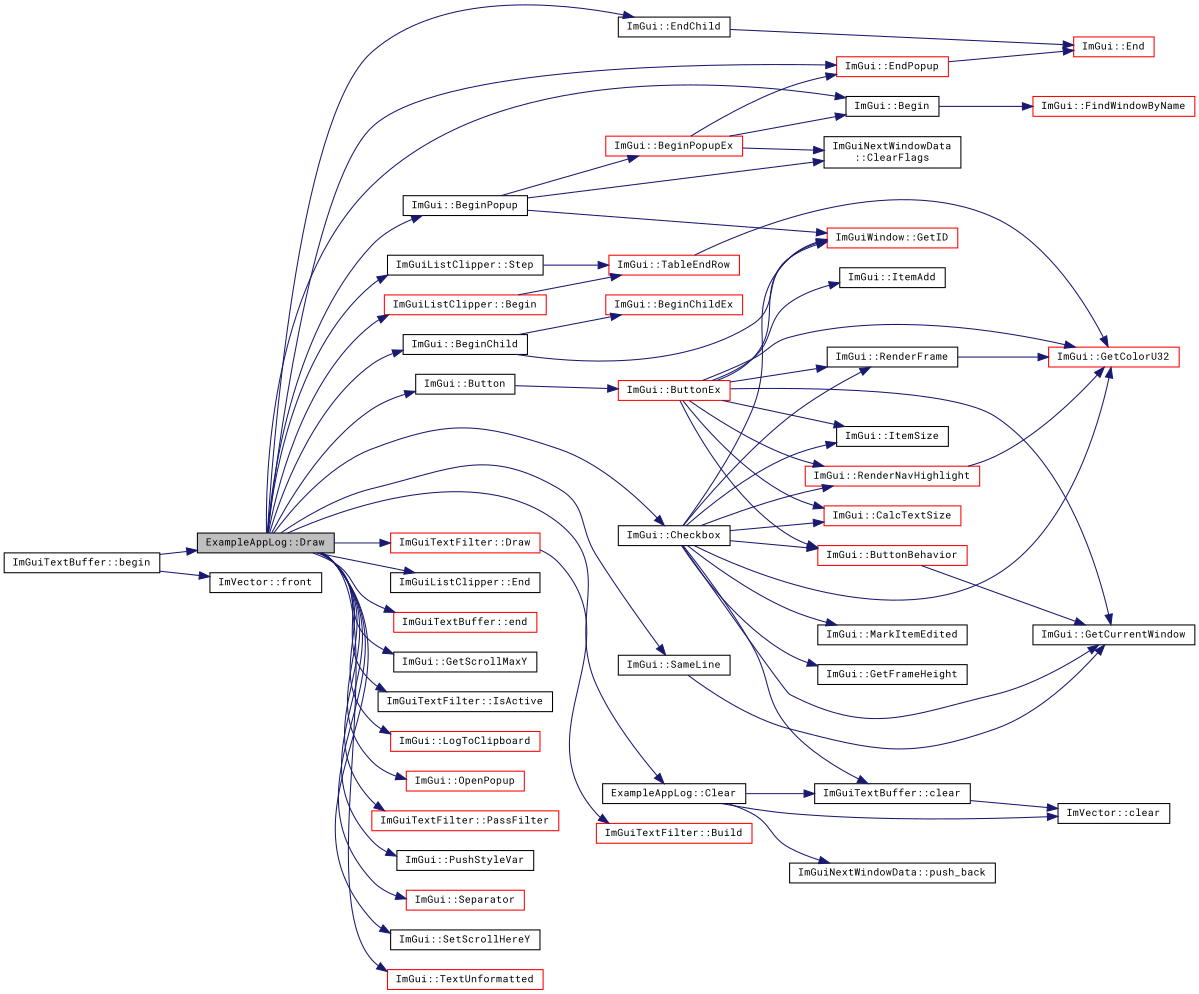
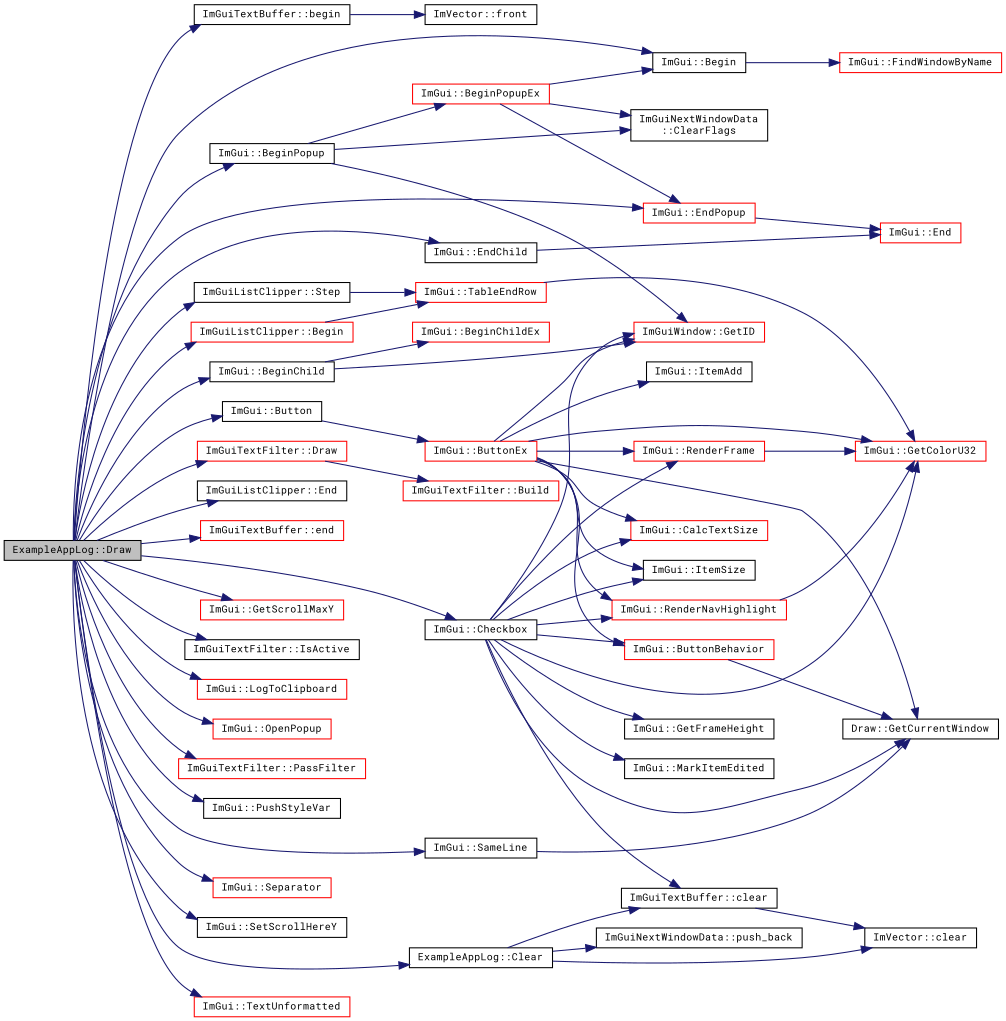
(892, 357) -> (699, 451)
(173, 553) -> (104, 276)
(1114, 635) -> (921, 729)
(465, 662) -> (272, 610)
